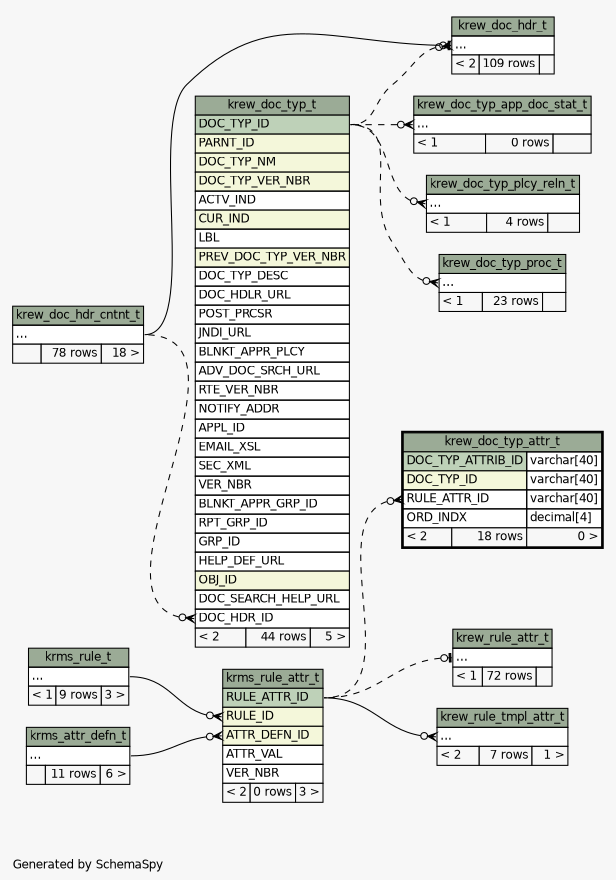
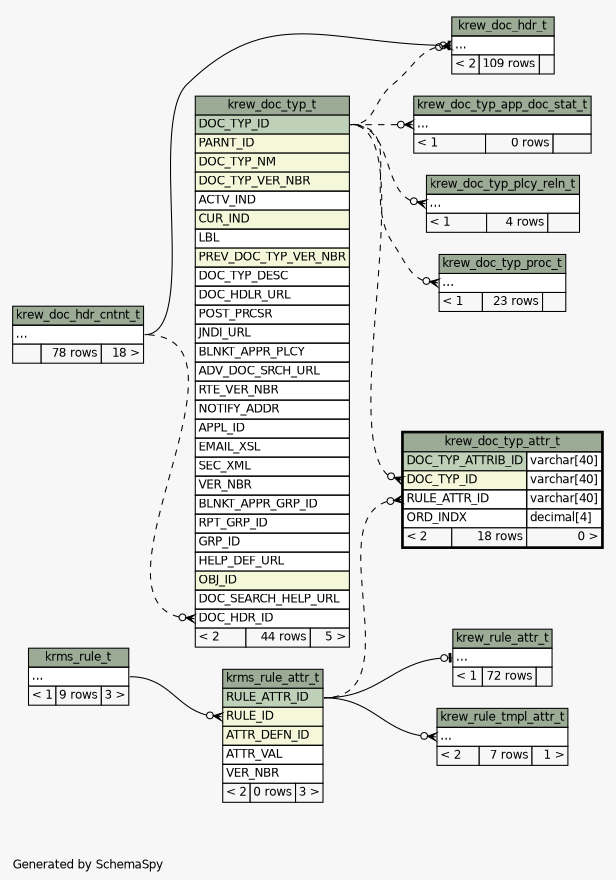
none -> (377, 295)
(383, 681) -> (383, 681)
(78, 756) -> none
